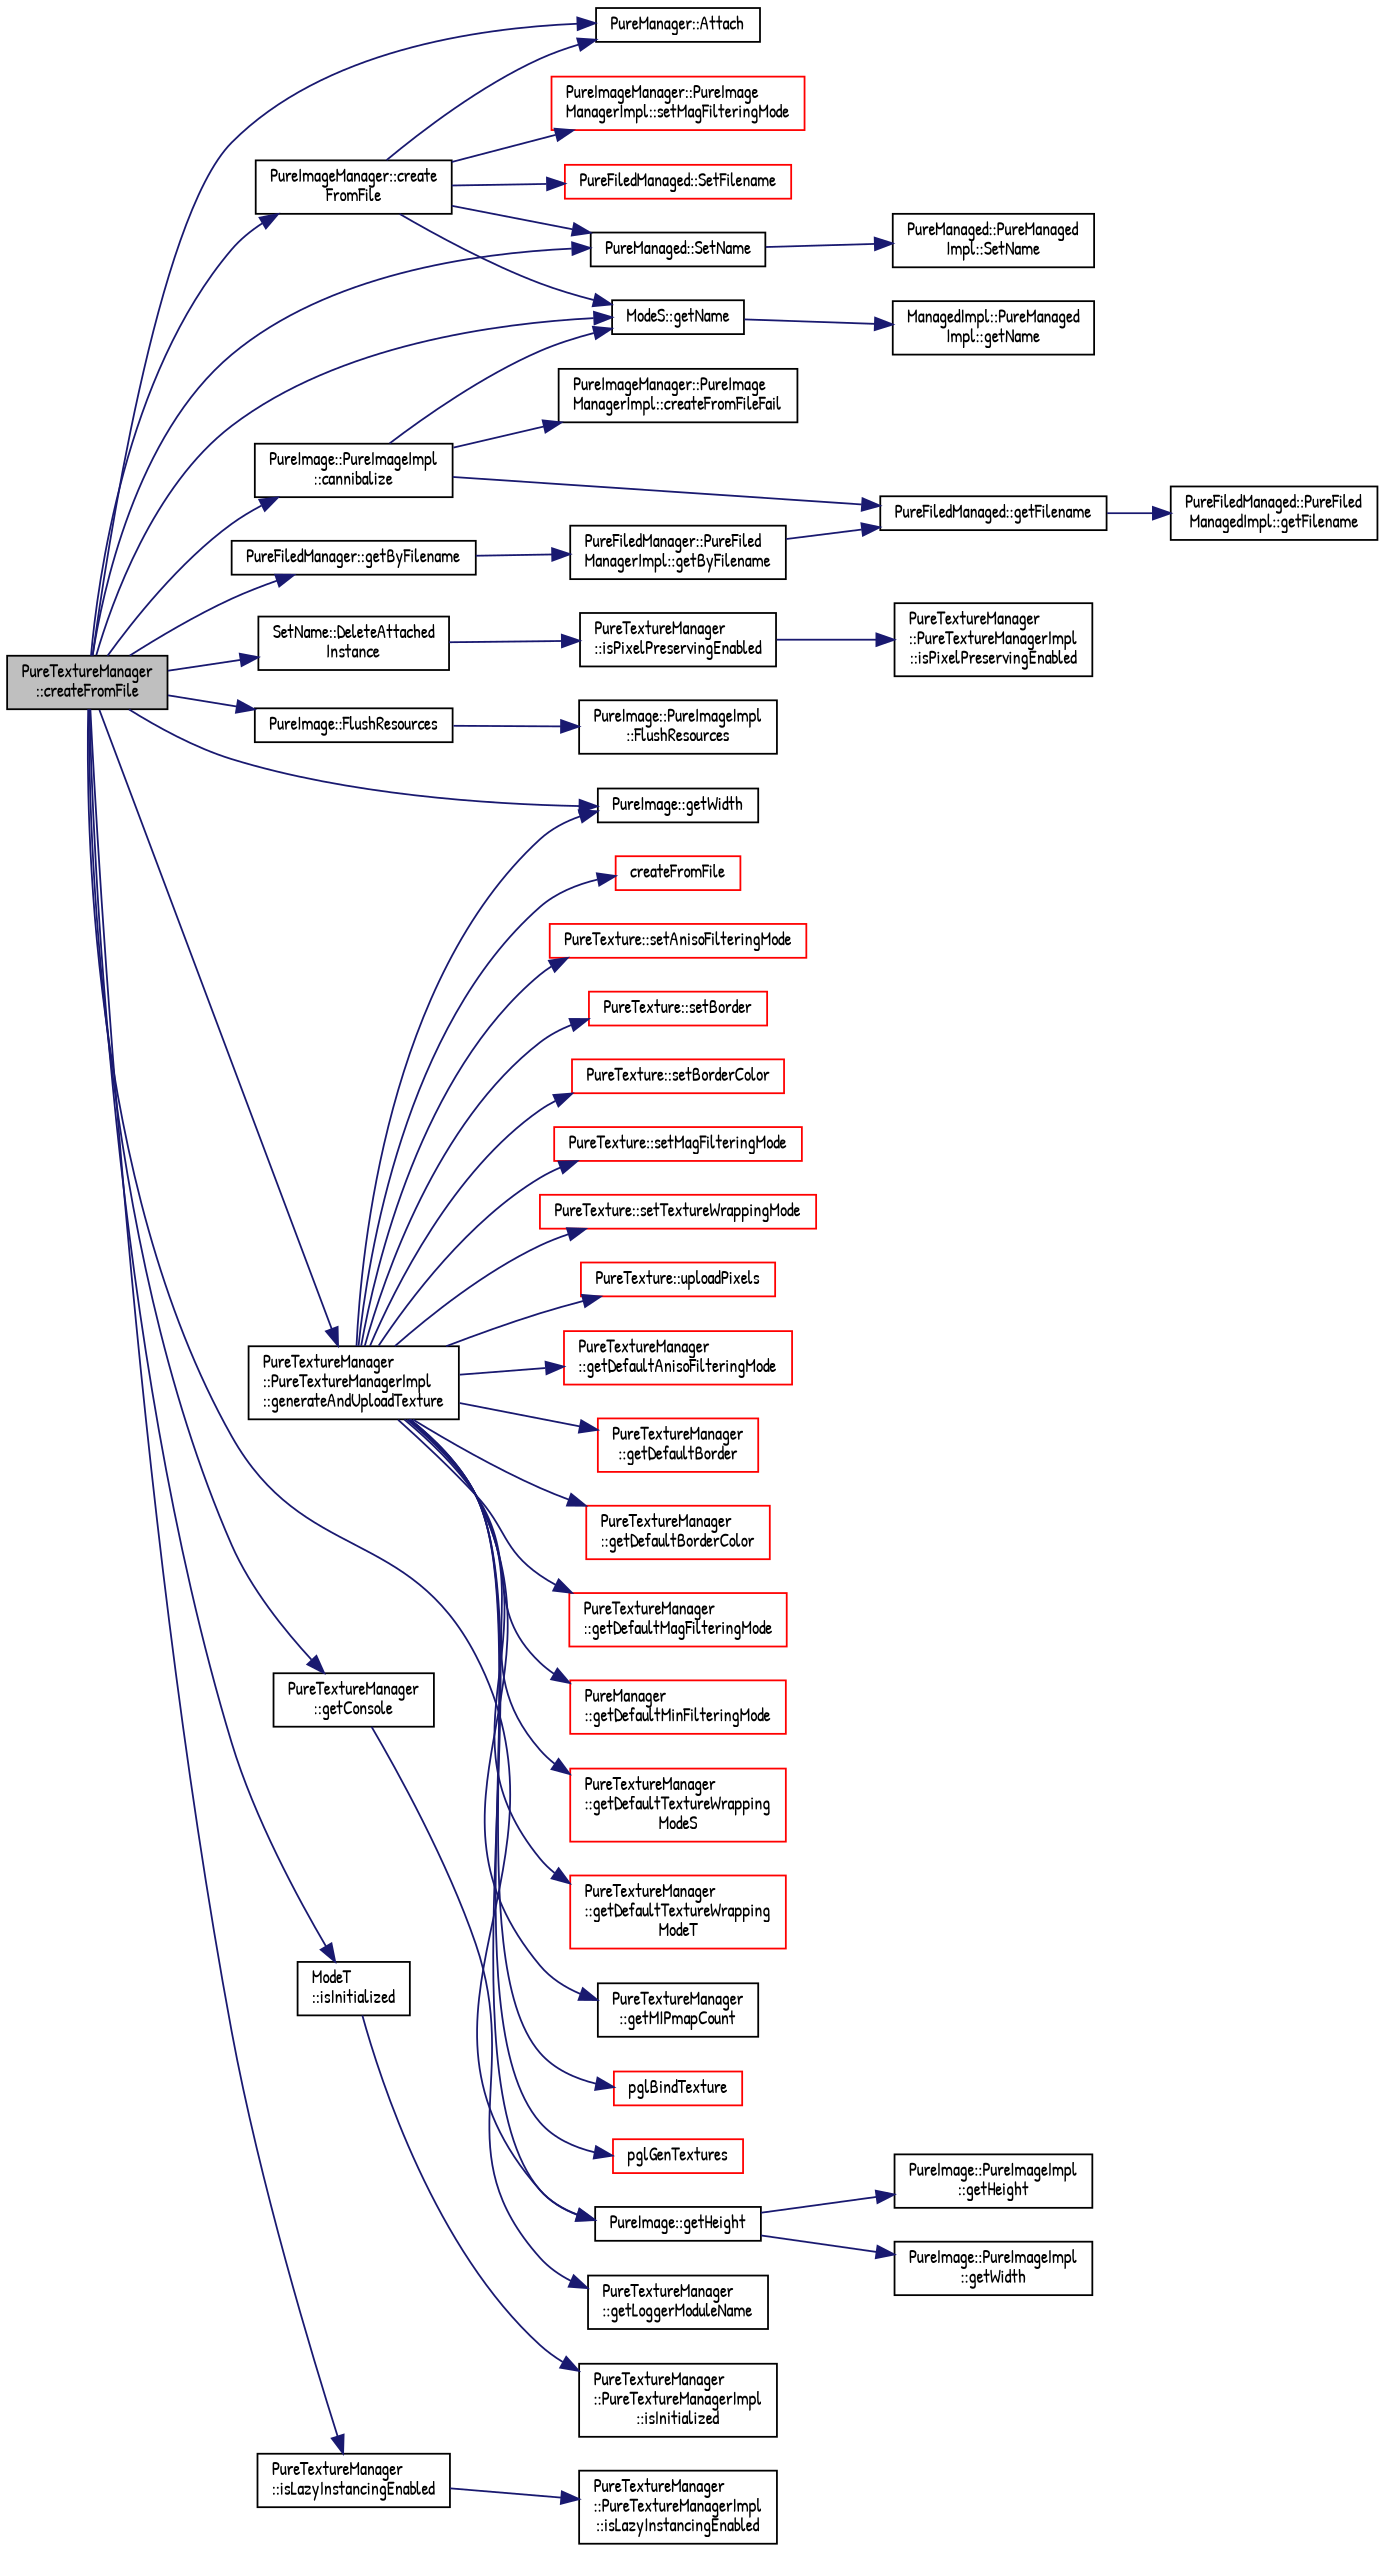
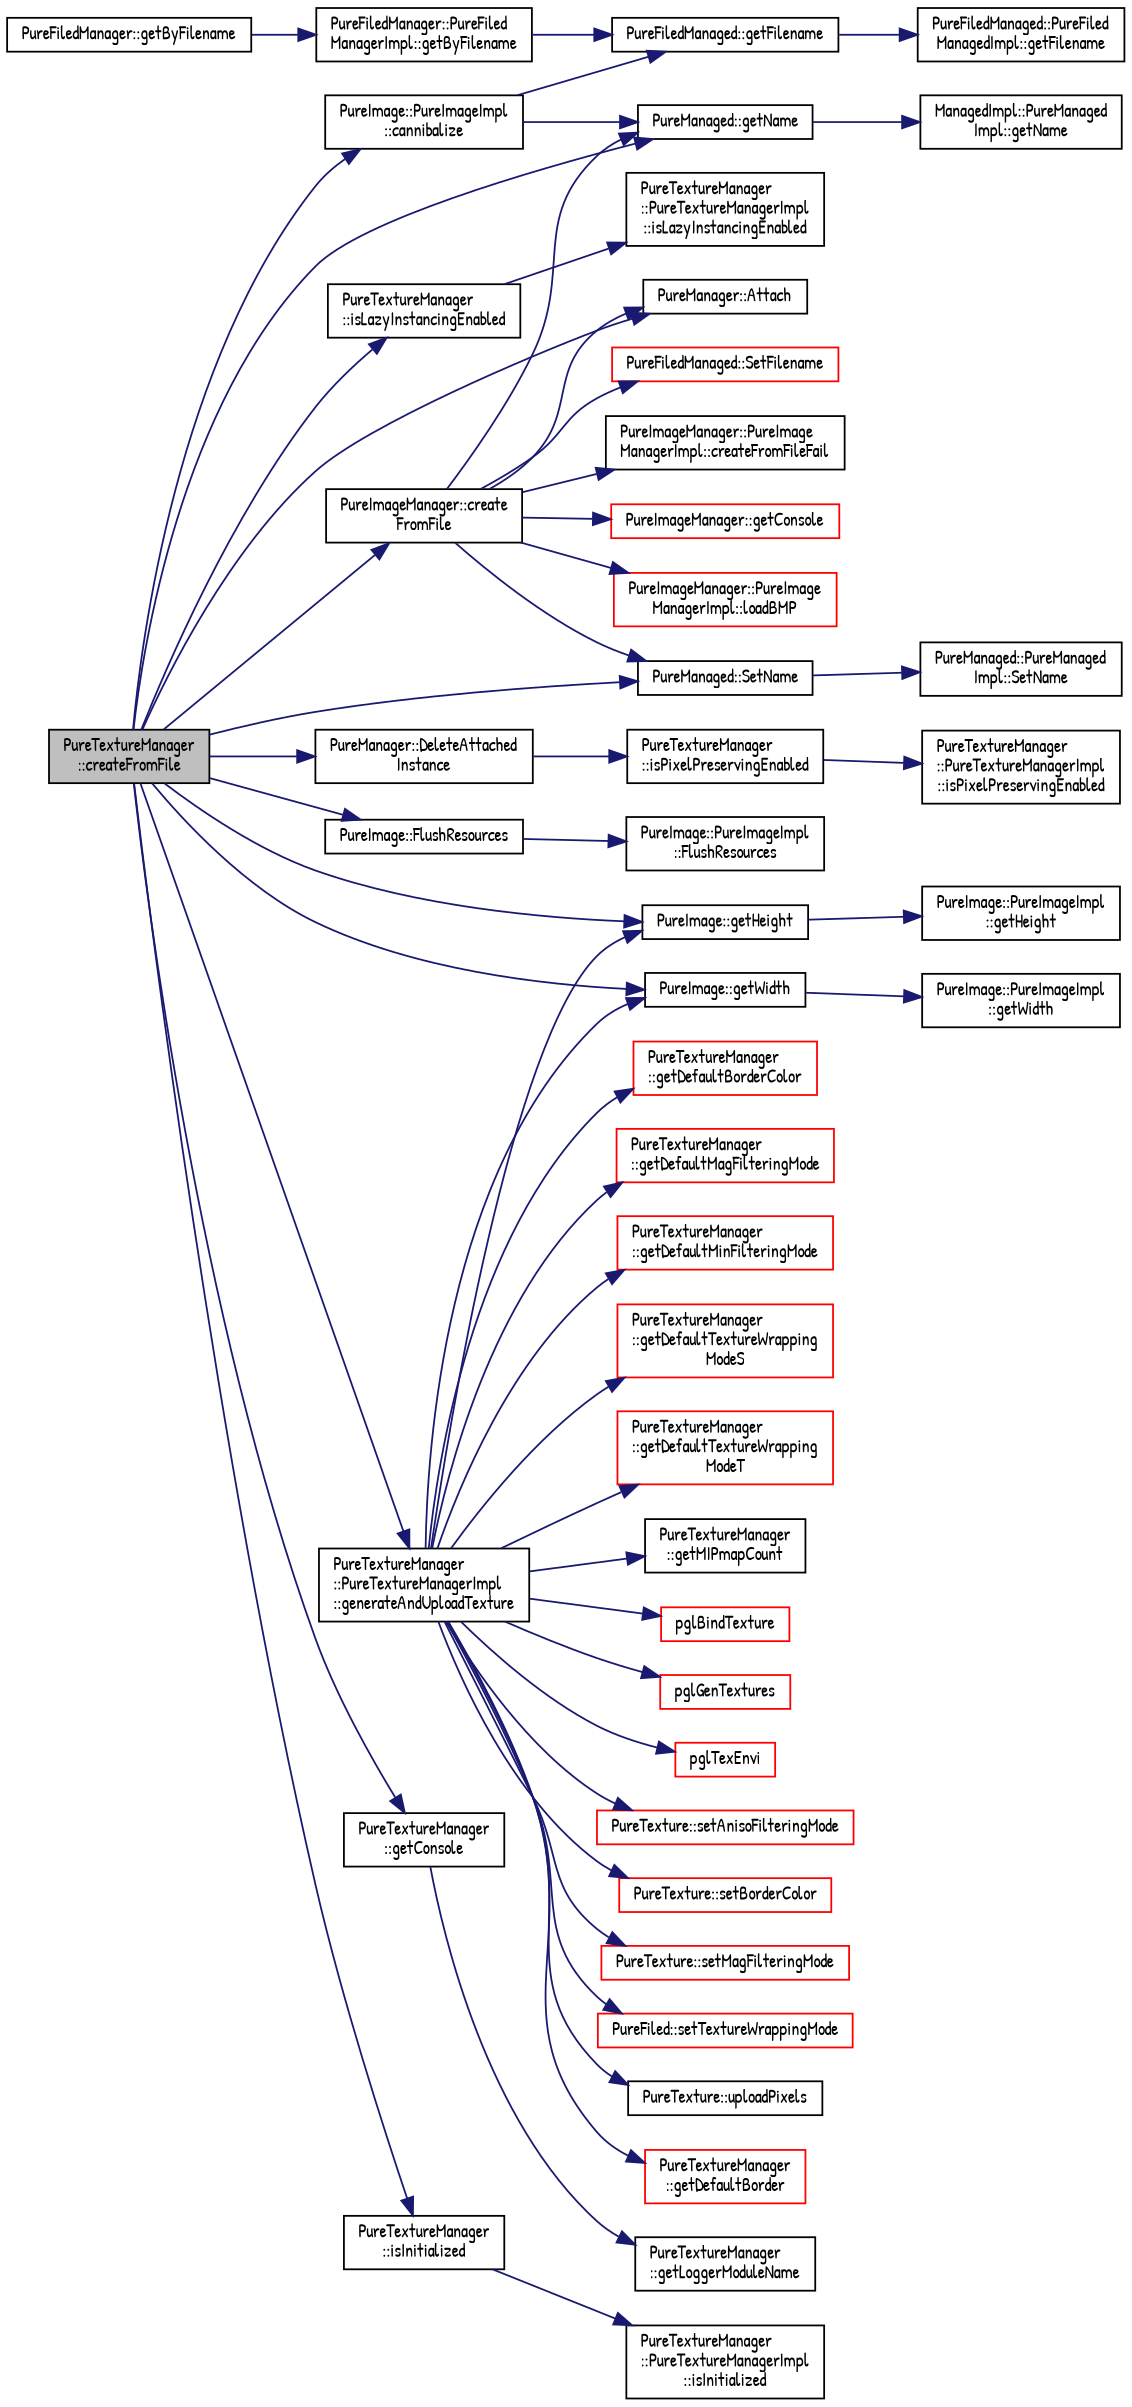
(678, 103) -> (725, 600)
(678, 317) -> (725, 122)
(499, 437) -> (560, 483)
none -> (725, 521)
(201, 614) -> none
(354, 643) -> (424, 756)
(678, 873) -> (725, 1760)
(678, 1009) -> none
(678, 1212) -> (725, 2031)
(678, 1279) -> (725, 2098)
(678, 1358) -> none
(678, 1707) -> (725, 1243)
(354, 1989) -> (424, 2243)
(819, 2244) -> (855, 995)
